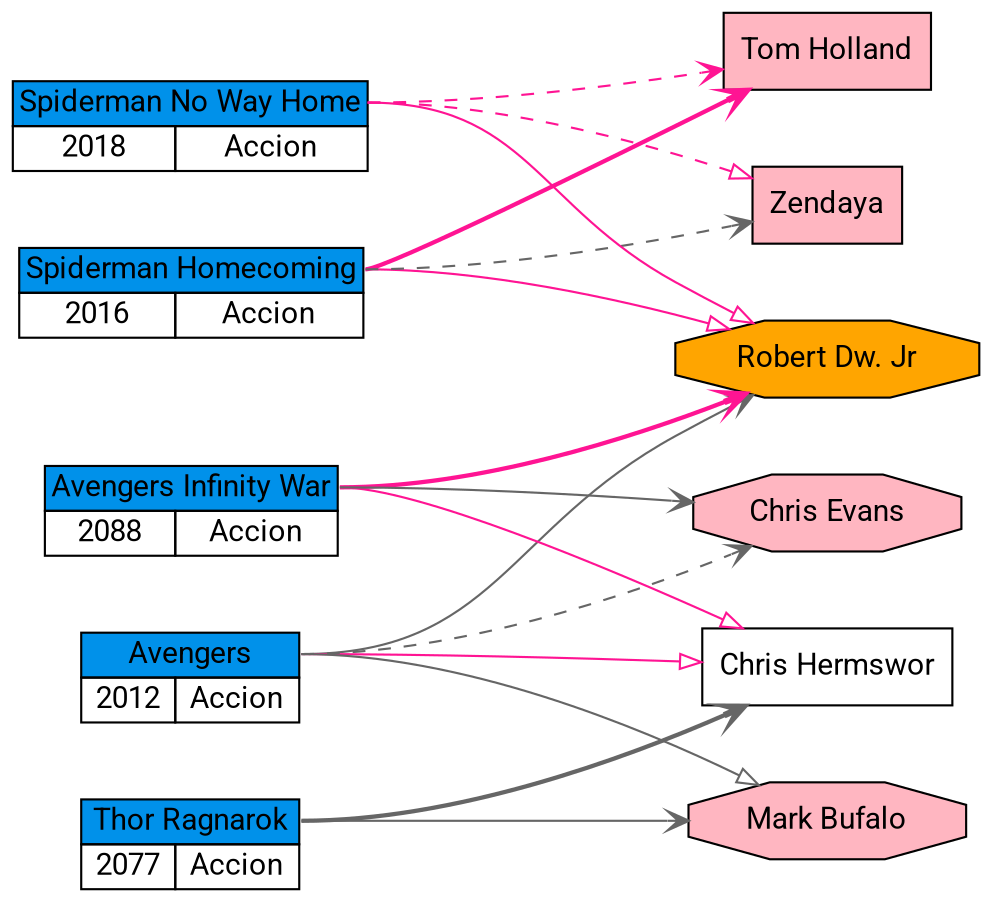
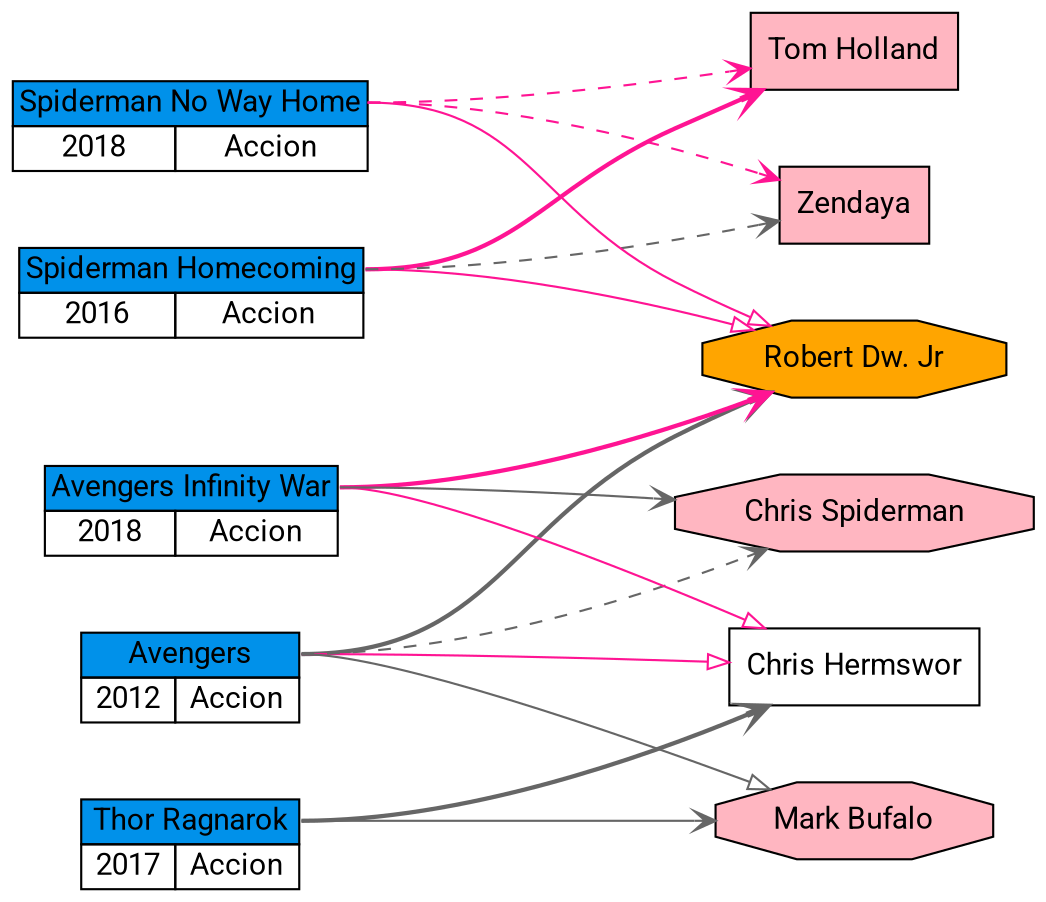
(552, 124) -> (565, 124)
(827, 513) -> (854, 513)
(110, 532) -> (110, 532)
(527, 552) -> (522, 553)
(128, 866) -> (128, 866)
